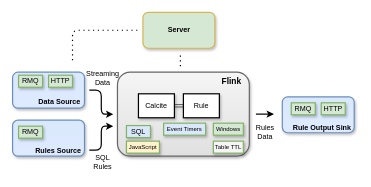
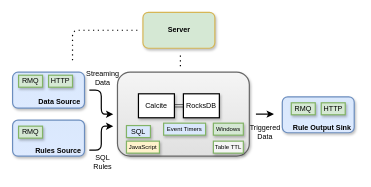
(231, 81) -> none
(201, 106) -> (201, 106)
(265, 132) -> (265, 132)
